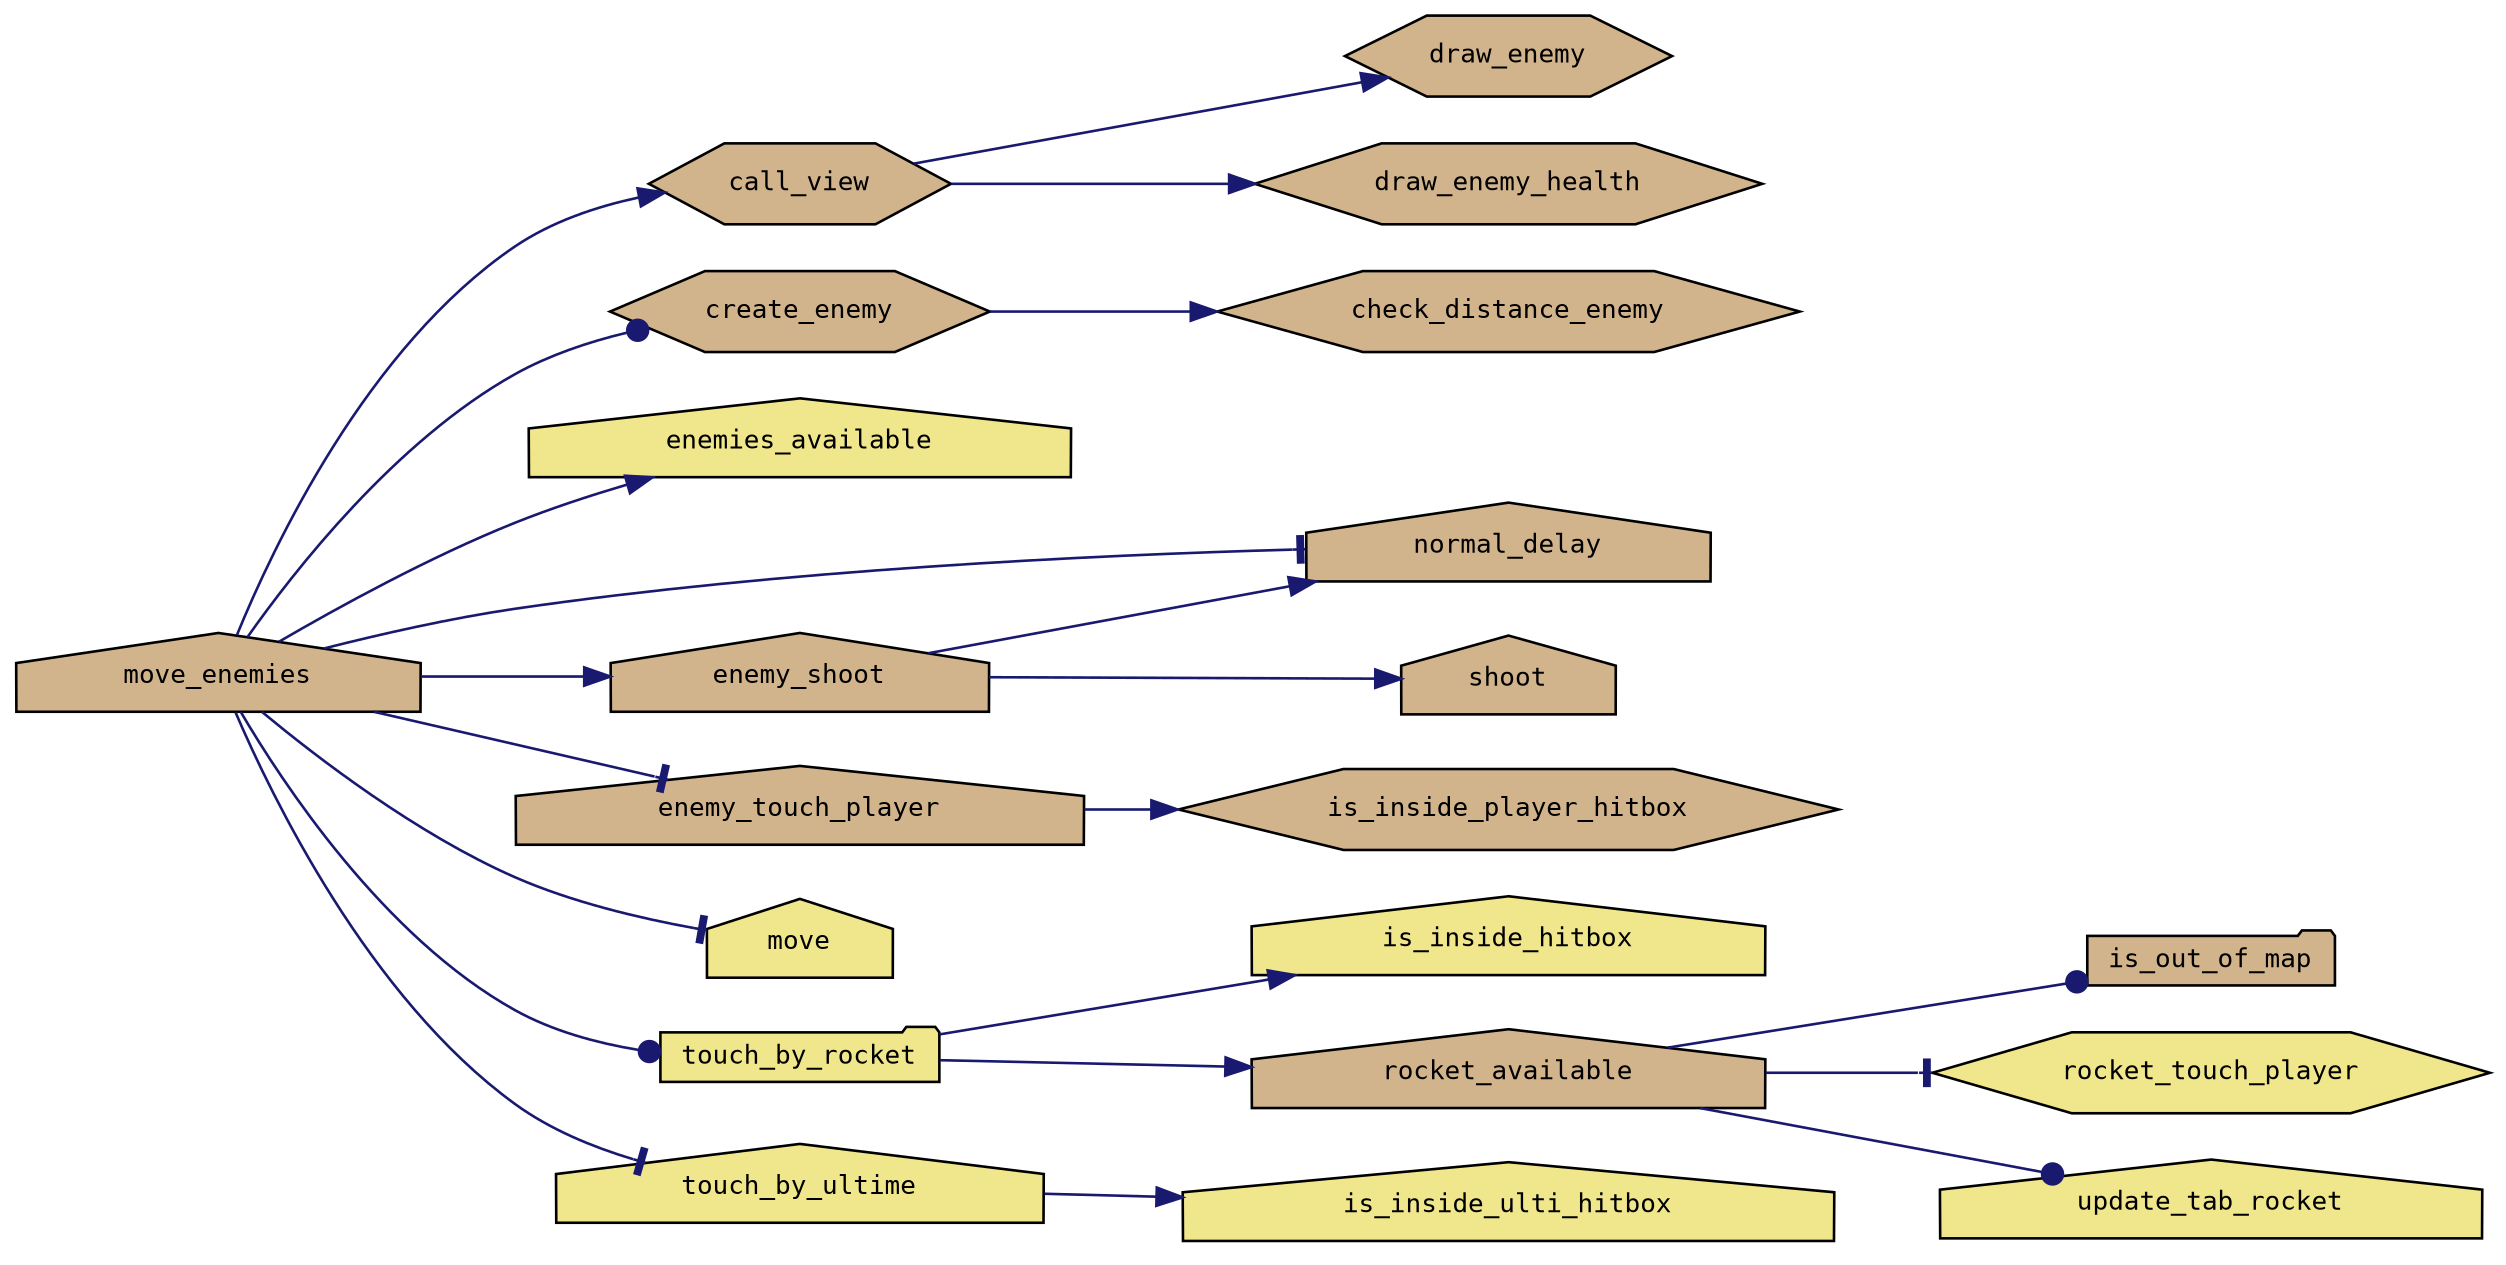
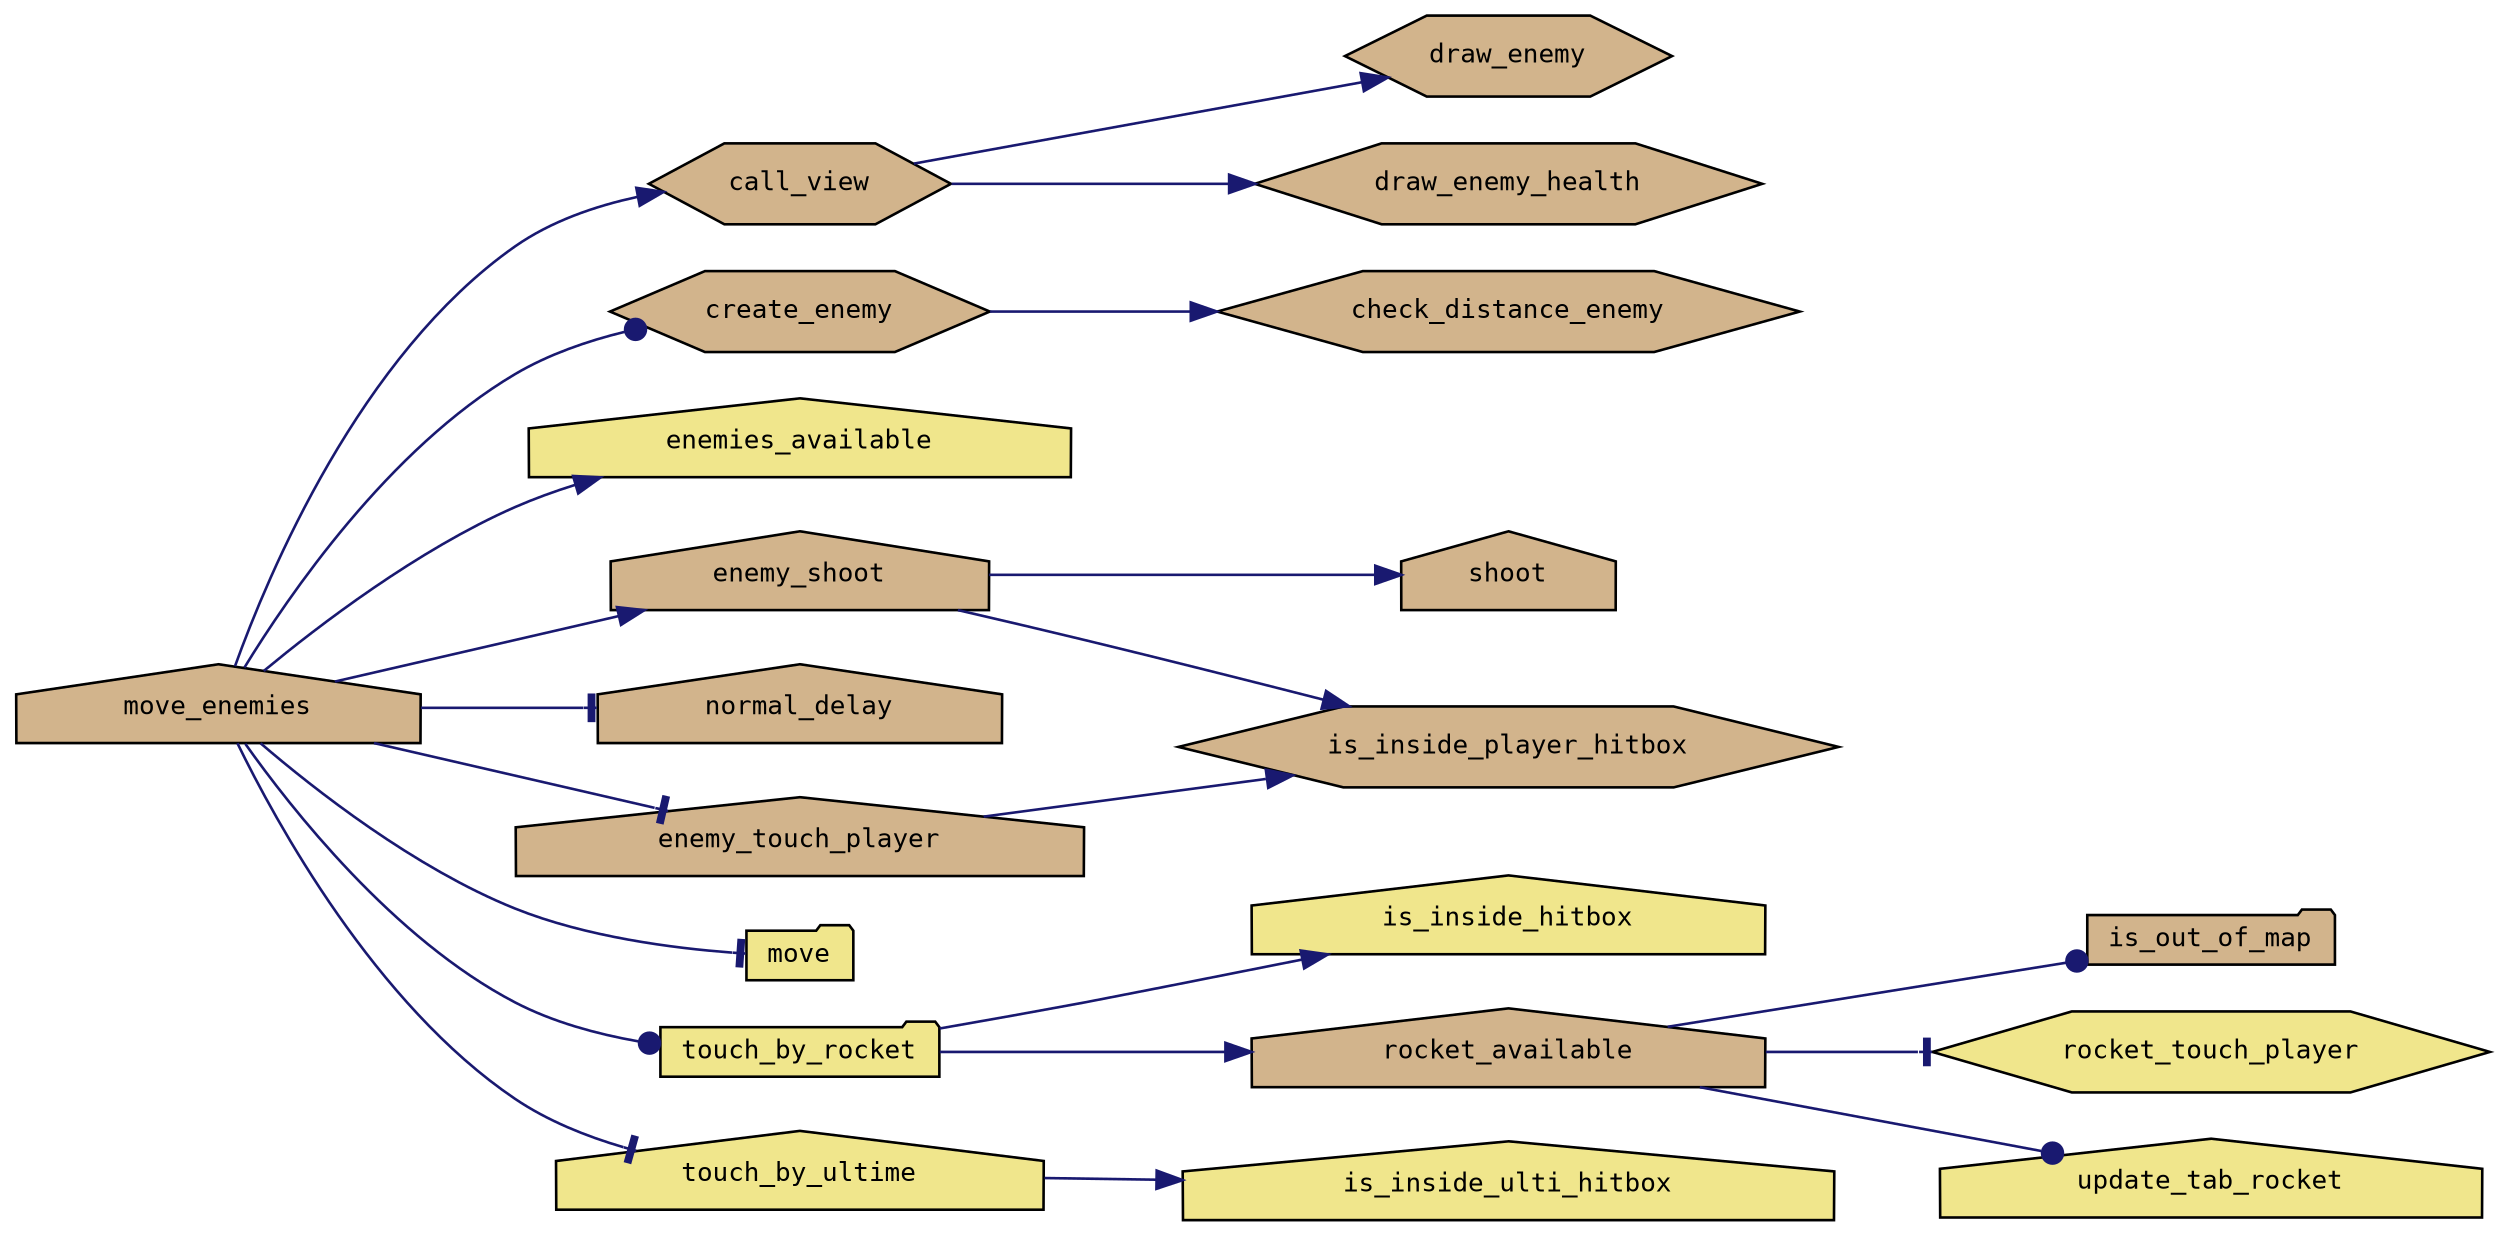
(1109, 620) -> (1141, 654)
(800, 942) -> (800, 955)
